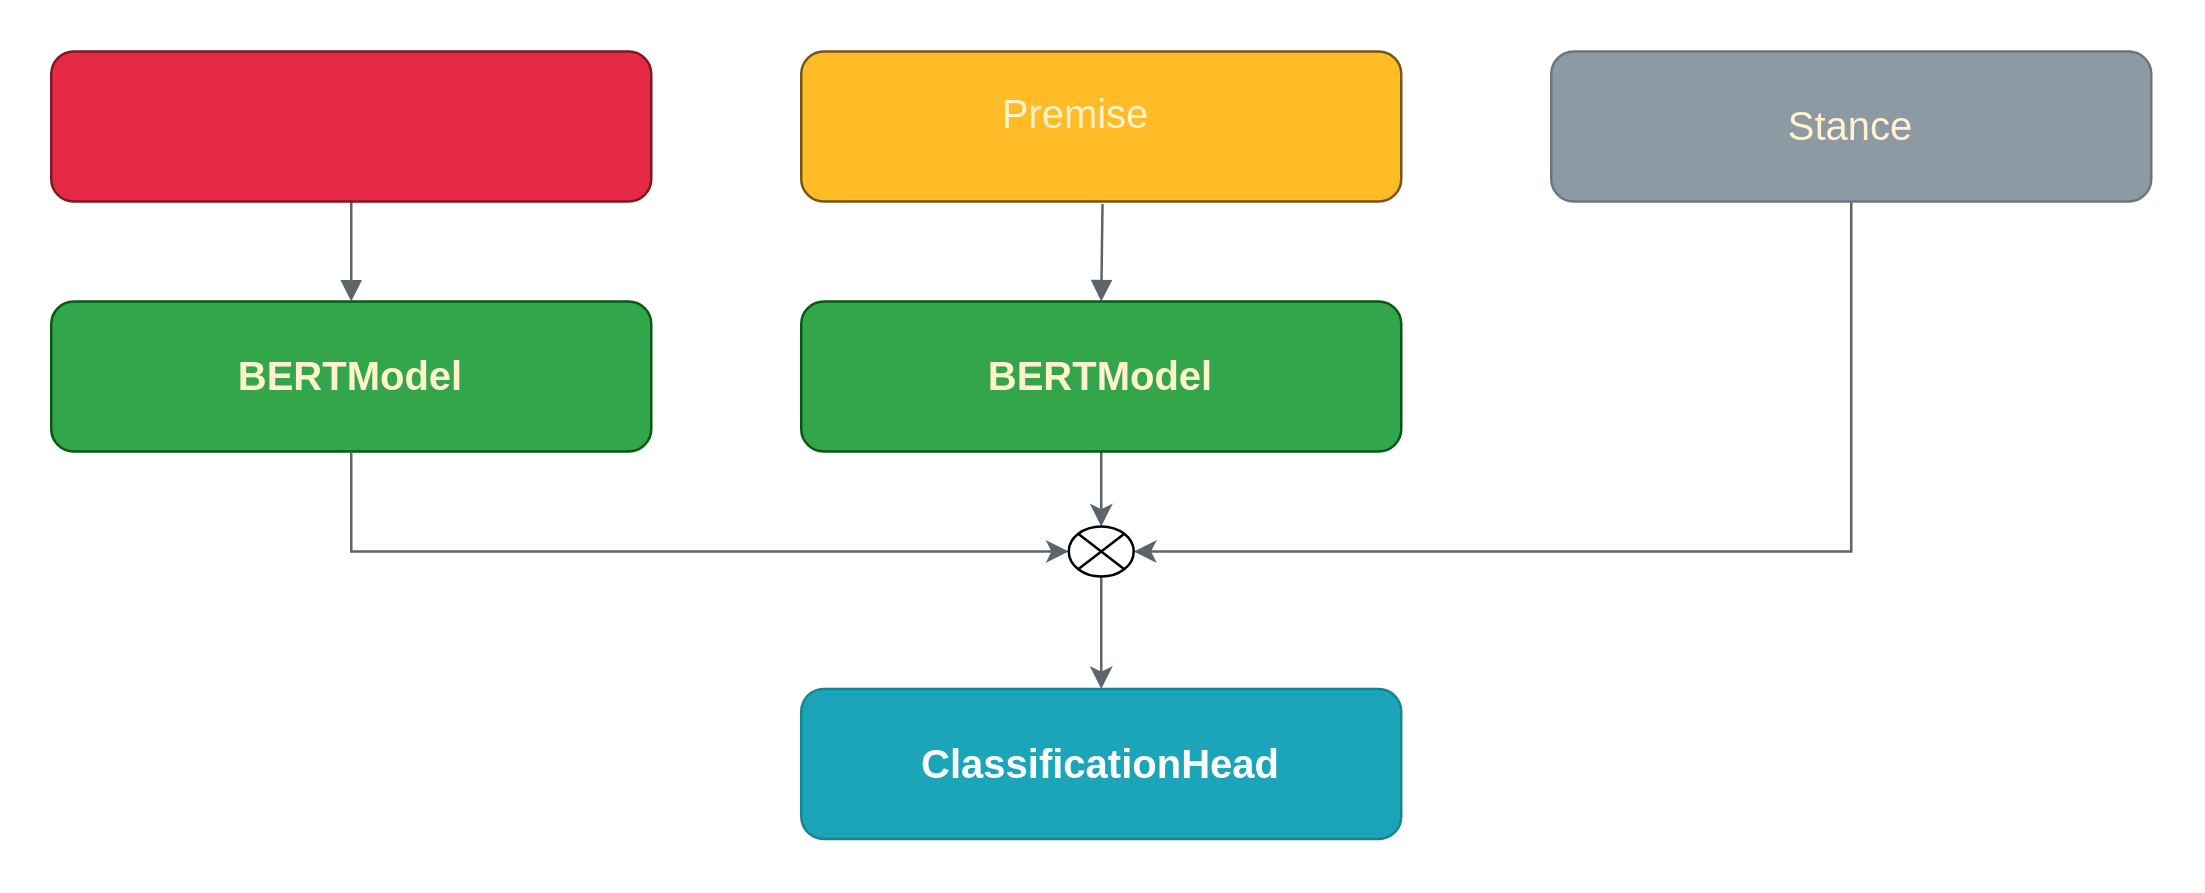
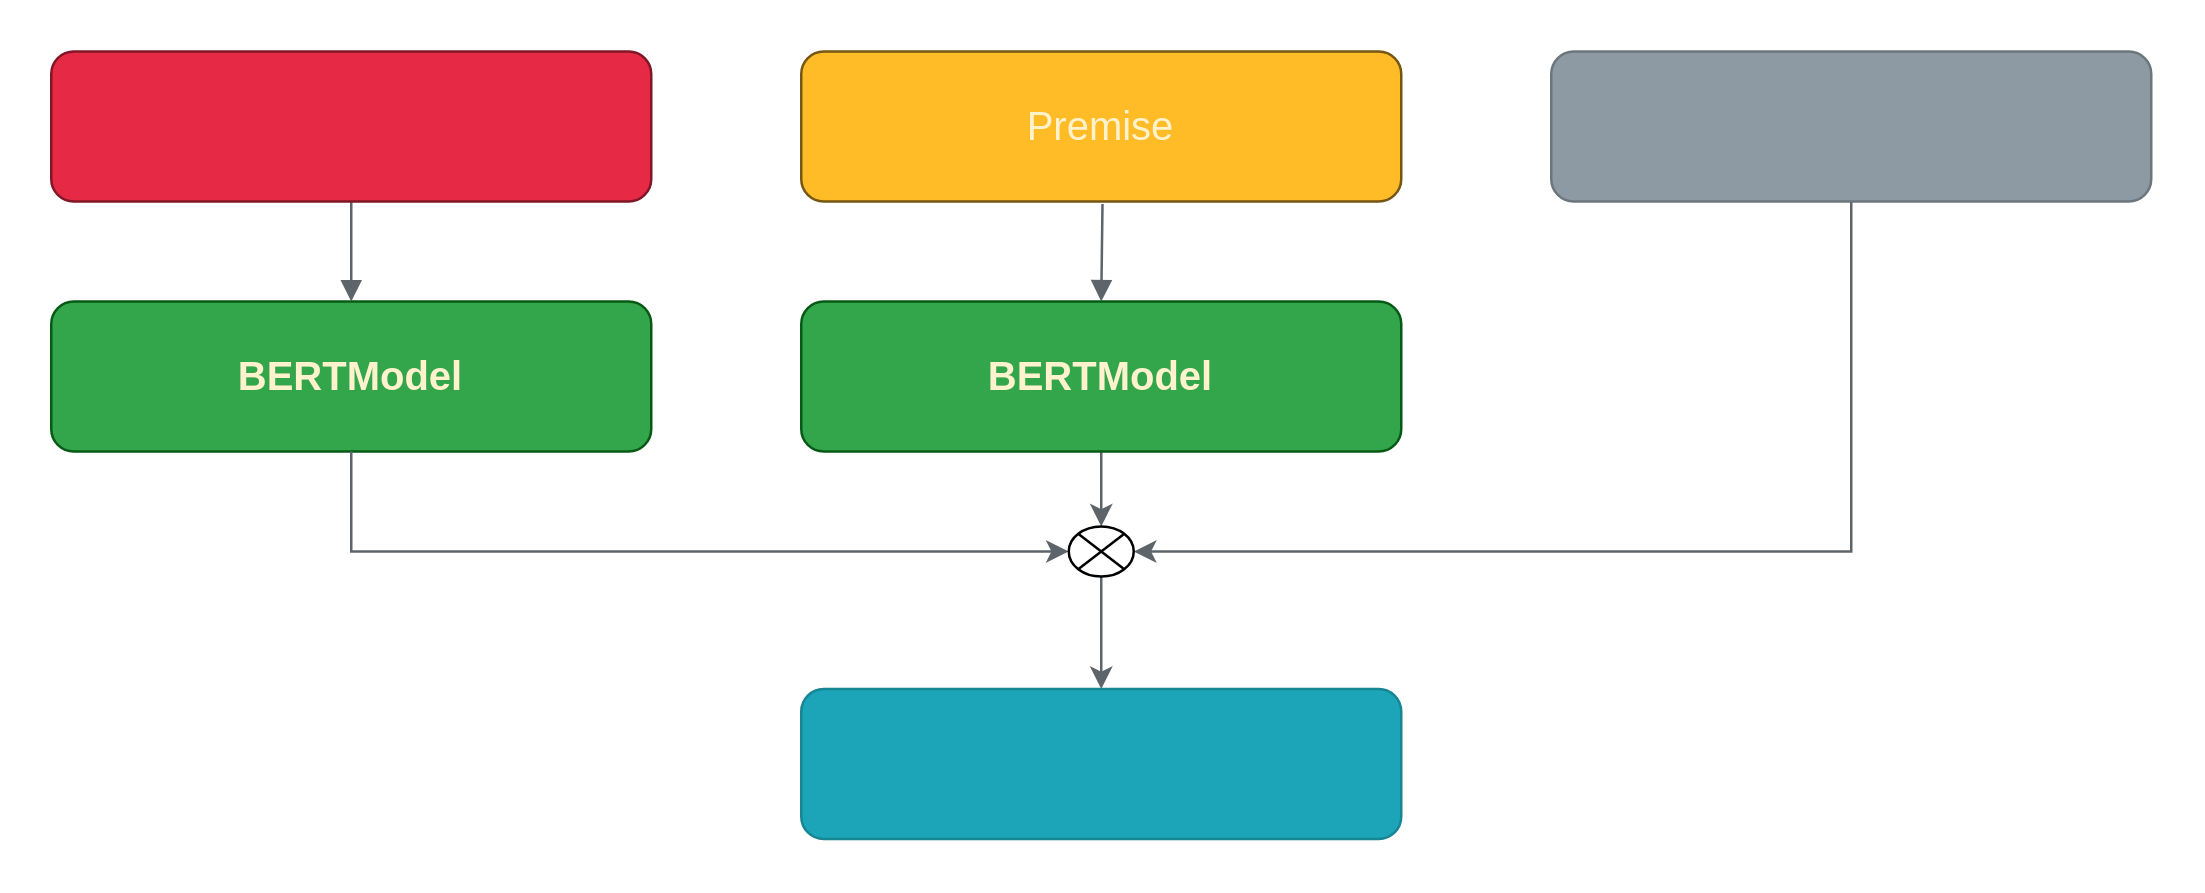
(1076, 114) -> (1101, 126)
(1851, 126) -> none
(1101, 764) -> none
